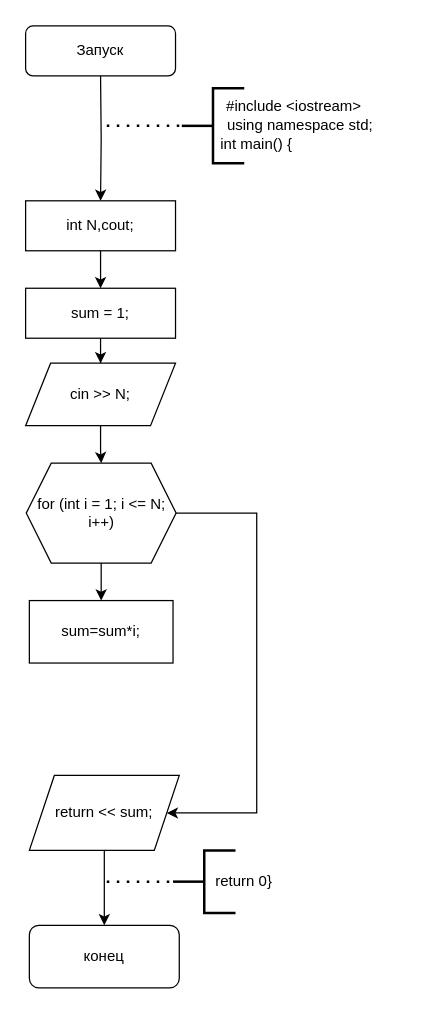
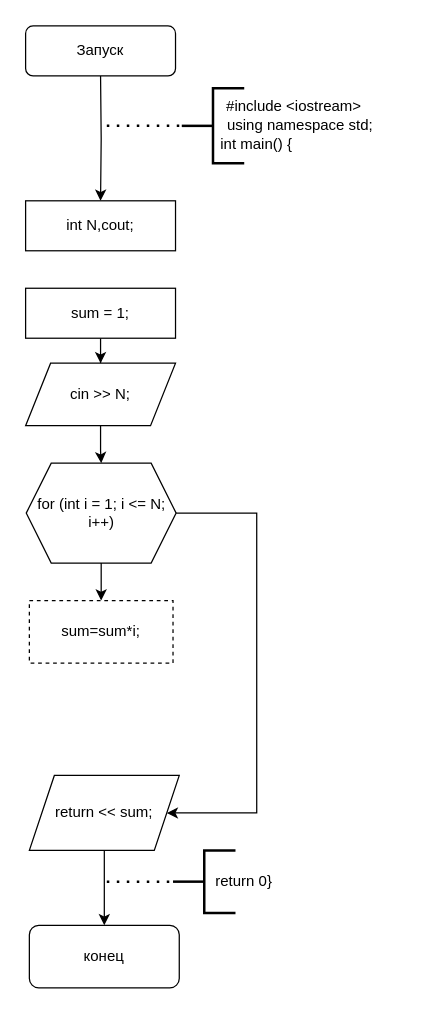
(101, 274) -> none
(101, 632) -> (101, 632)
